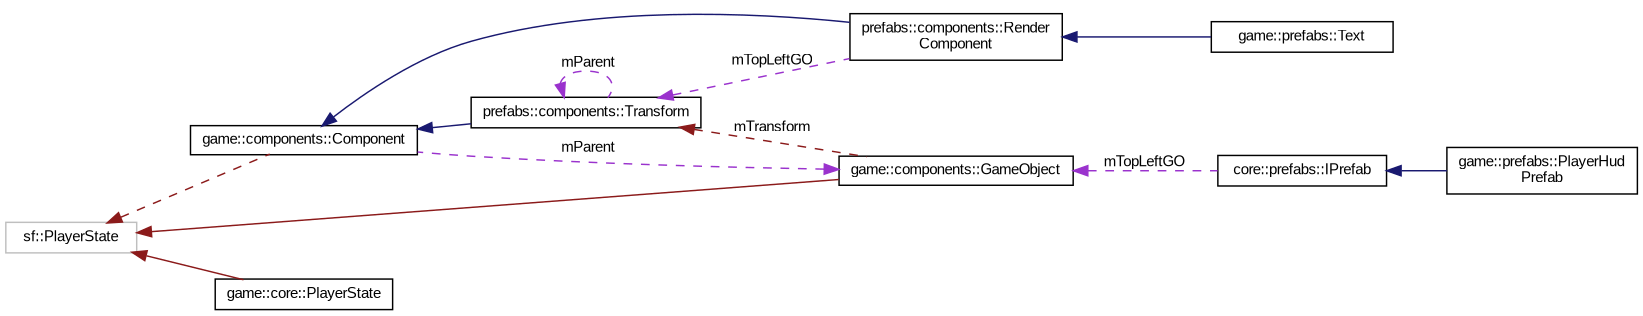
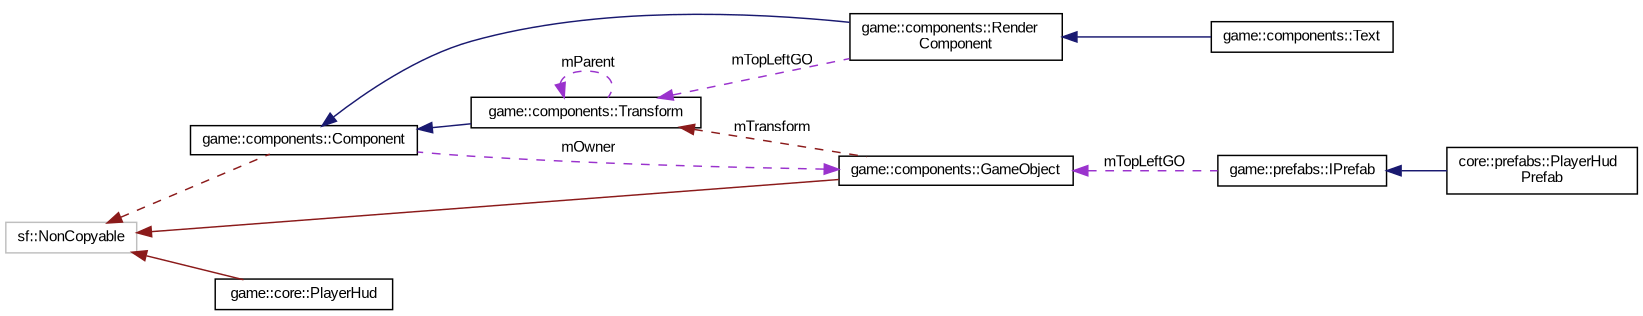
(956, 37) -> (956, 37)
(1302, 37) -> (1302, 37)
(586, 113) -> (586, 113)
(586, 148) -> (586, 148)
(1302, 171) -> (1302, 171)
(1542, 171) -> (1542, 171)
(71, 238) -> (71, 238)
(304, 294) -> (304, 294)
